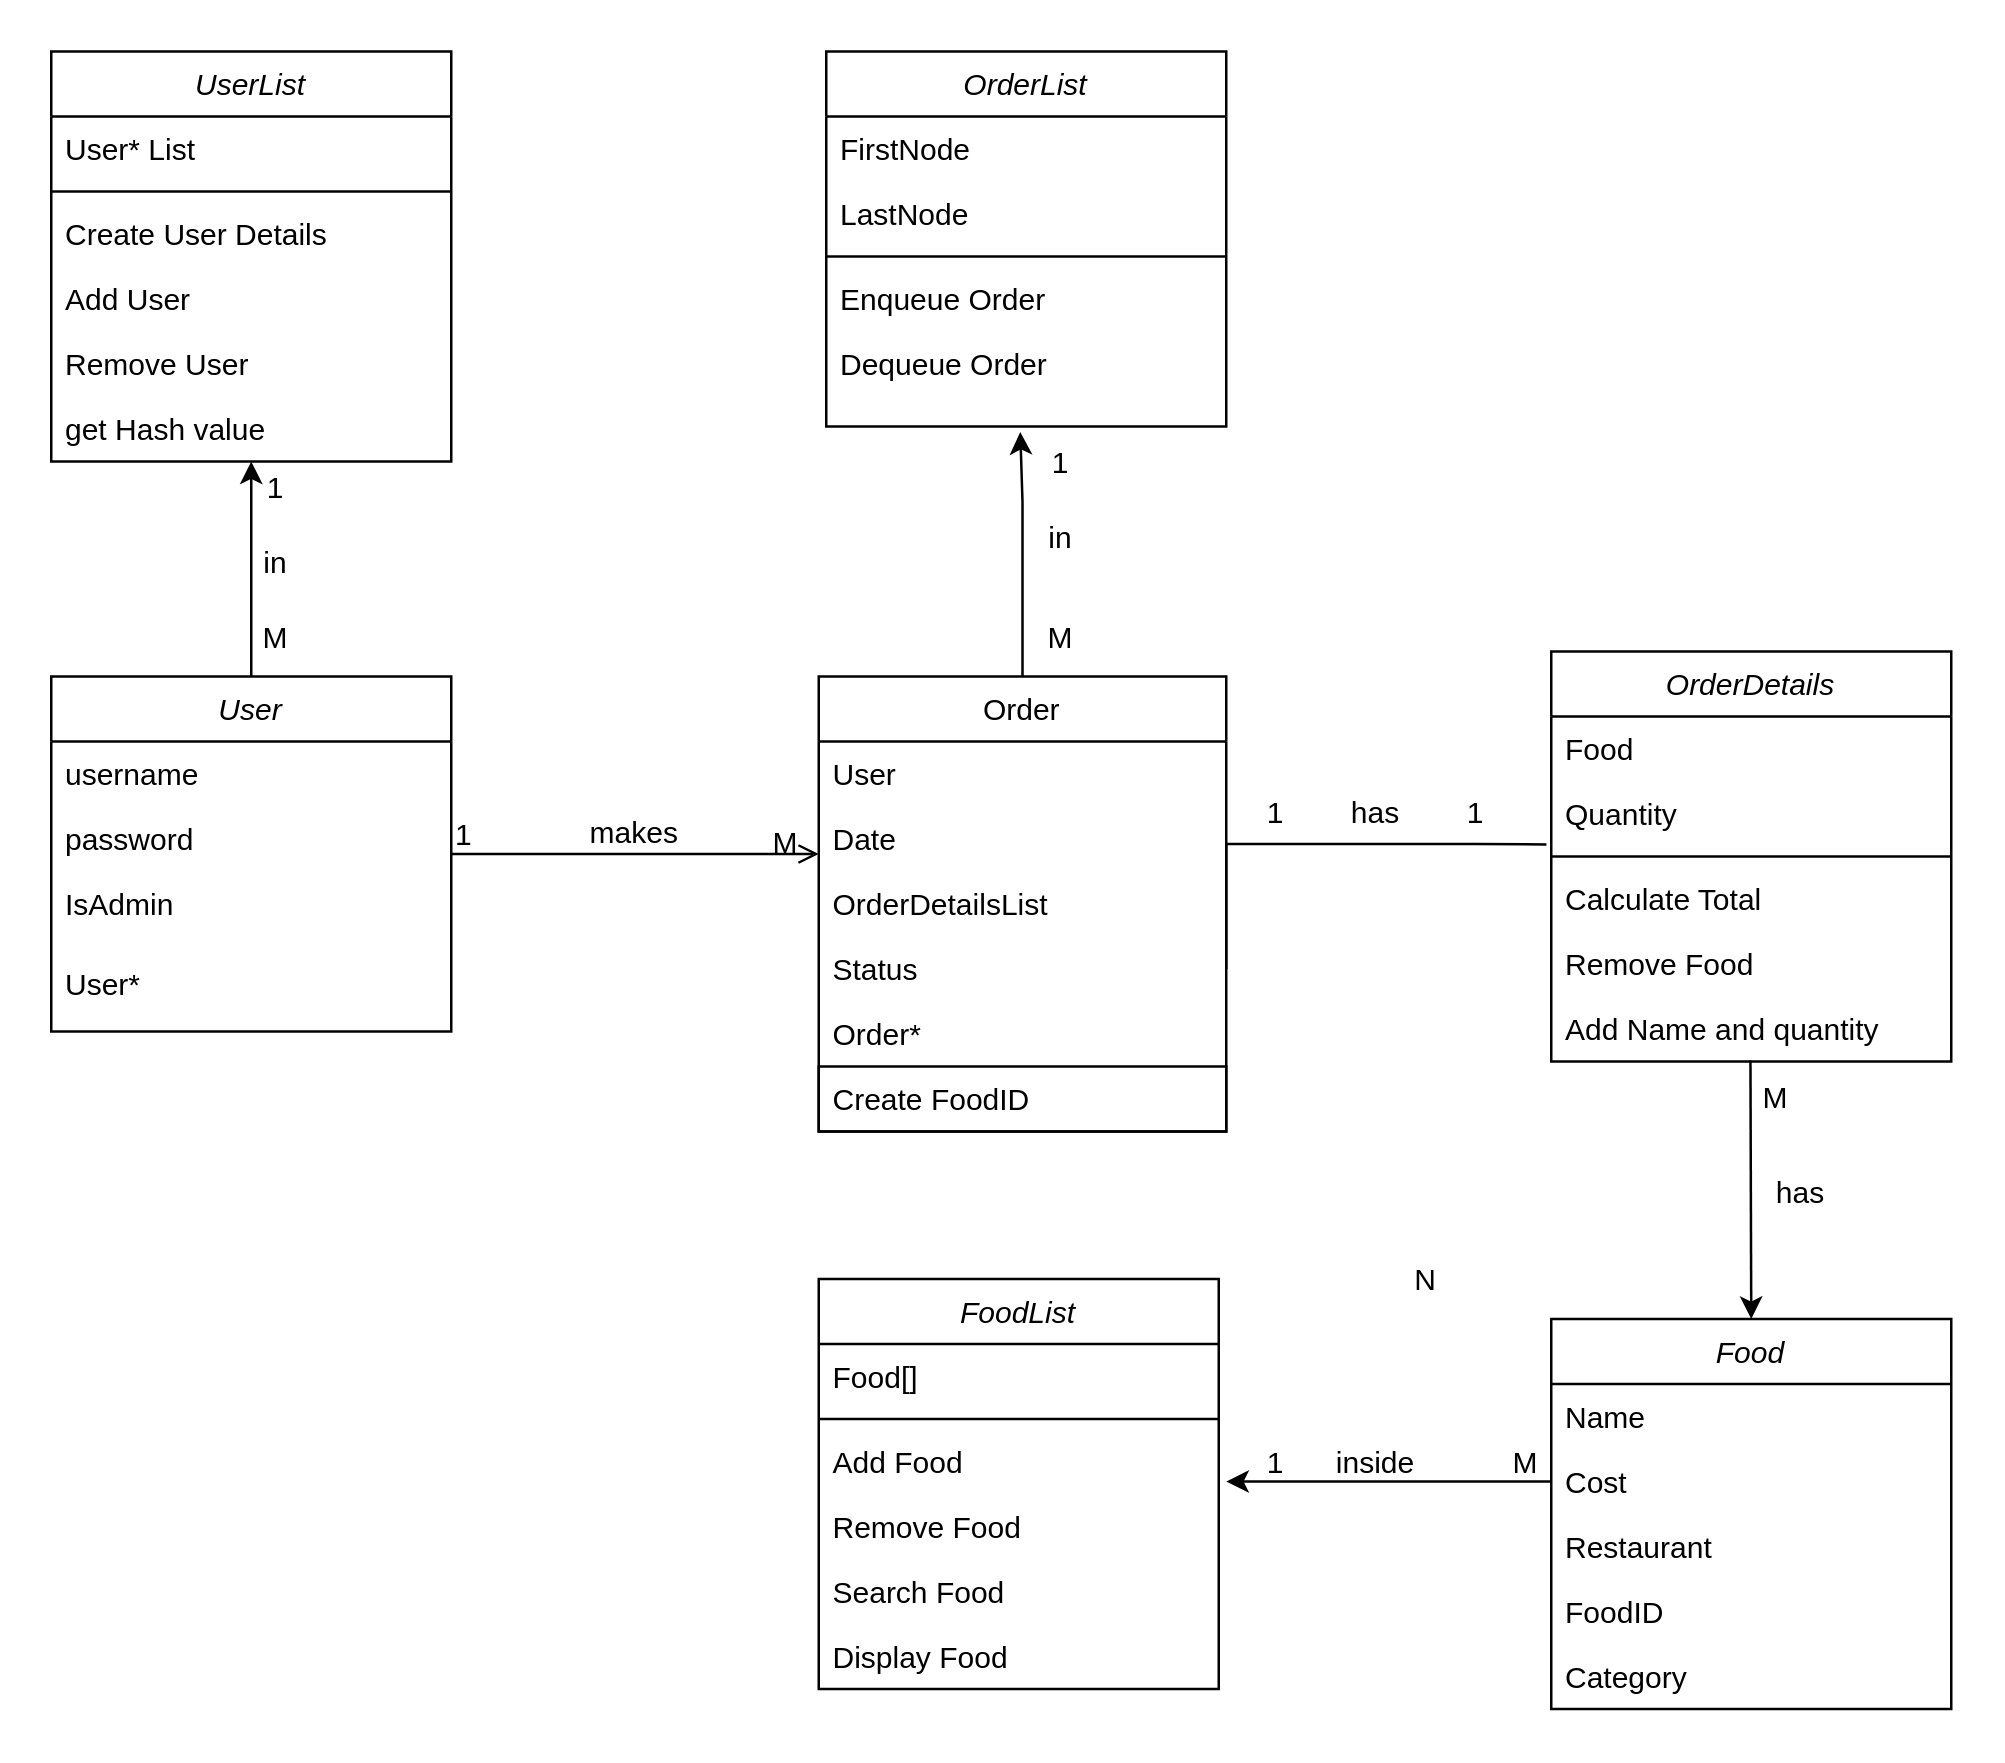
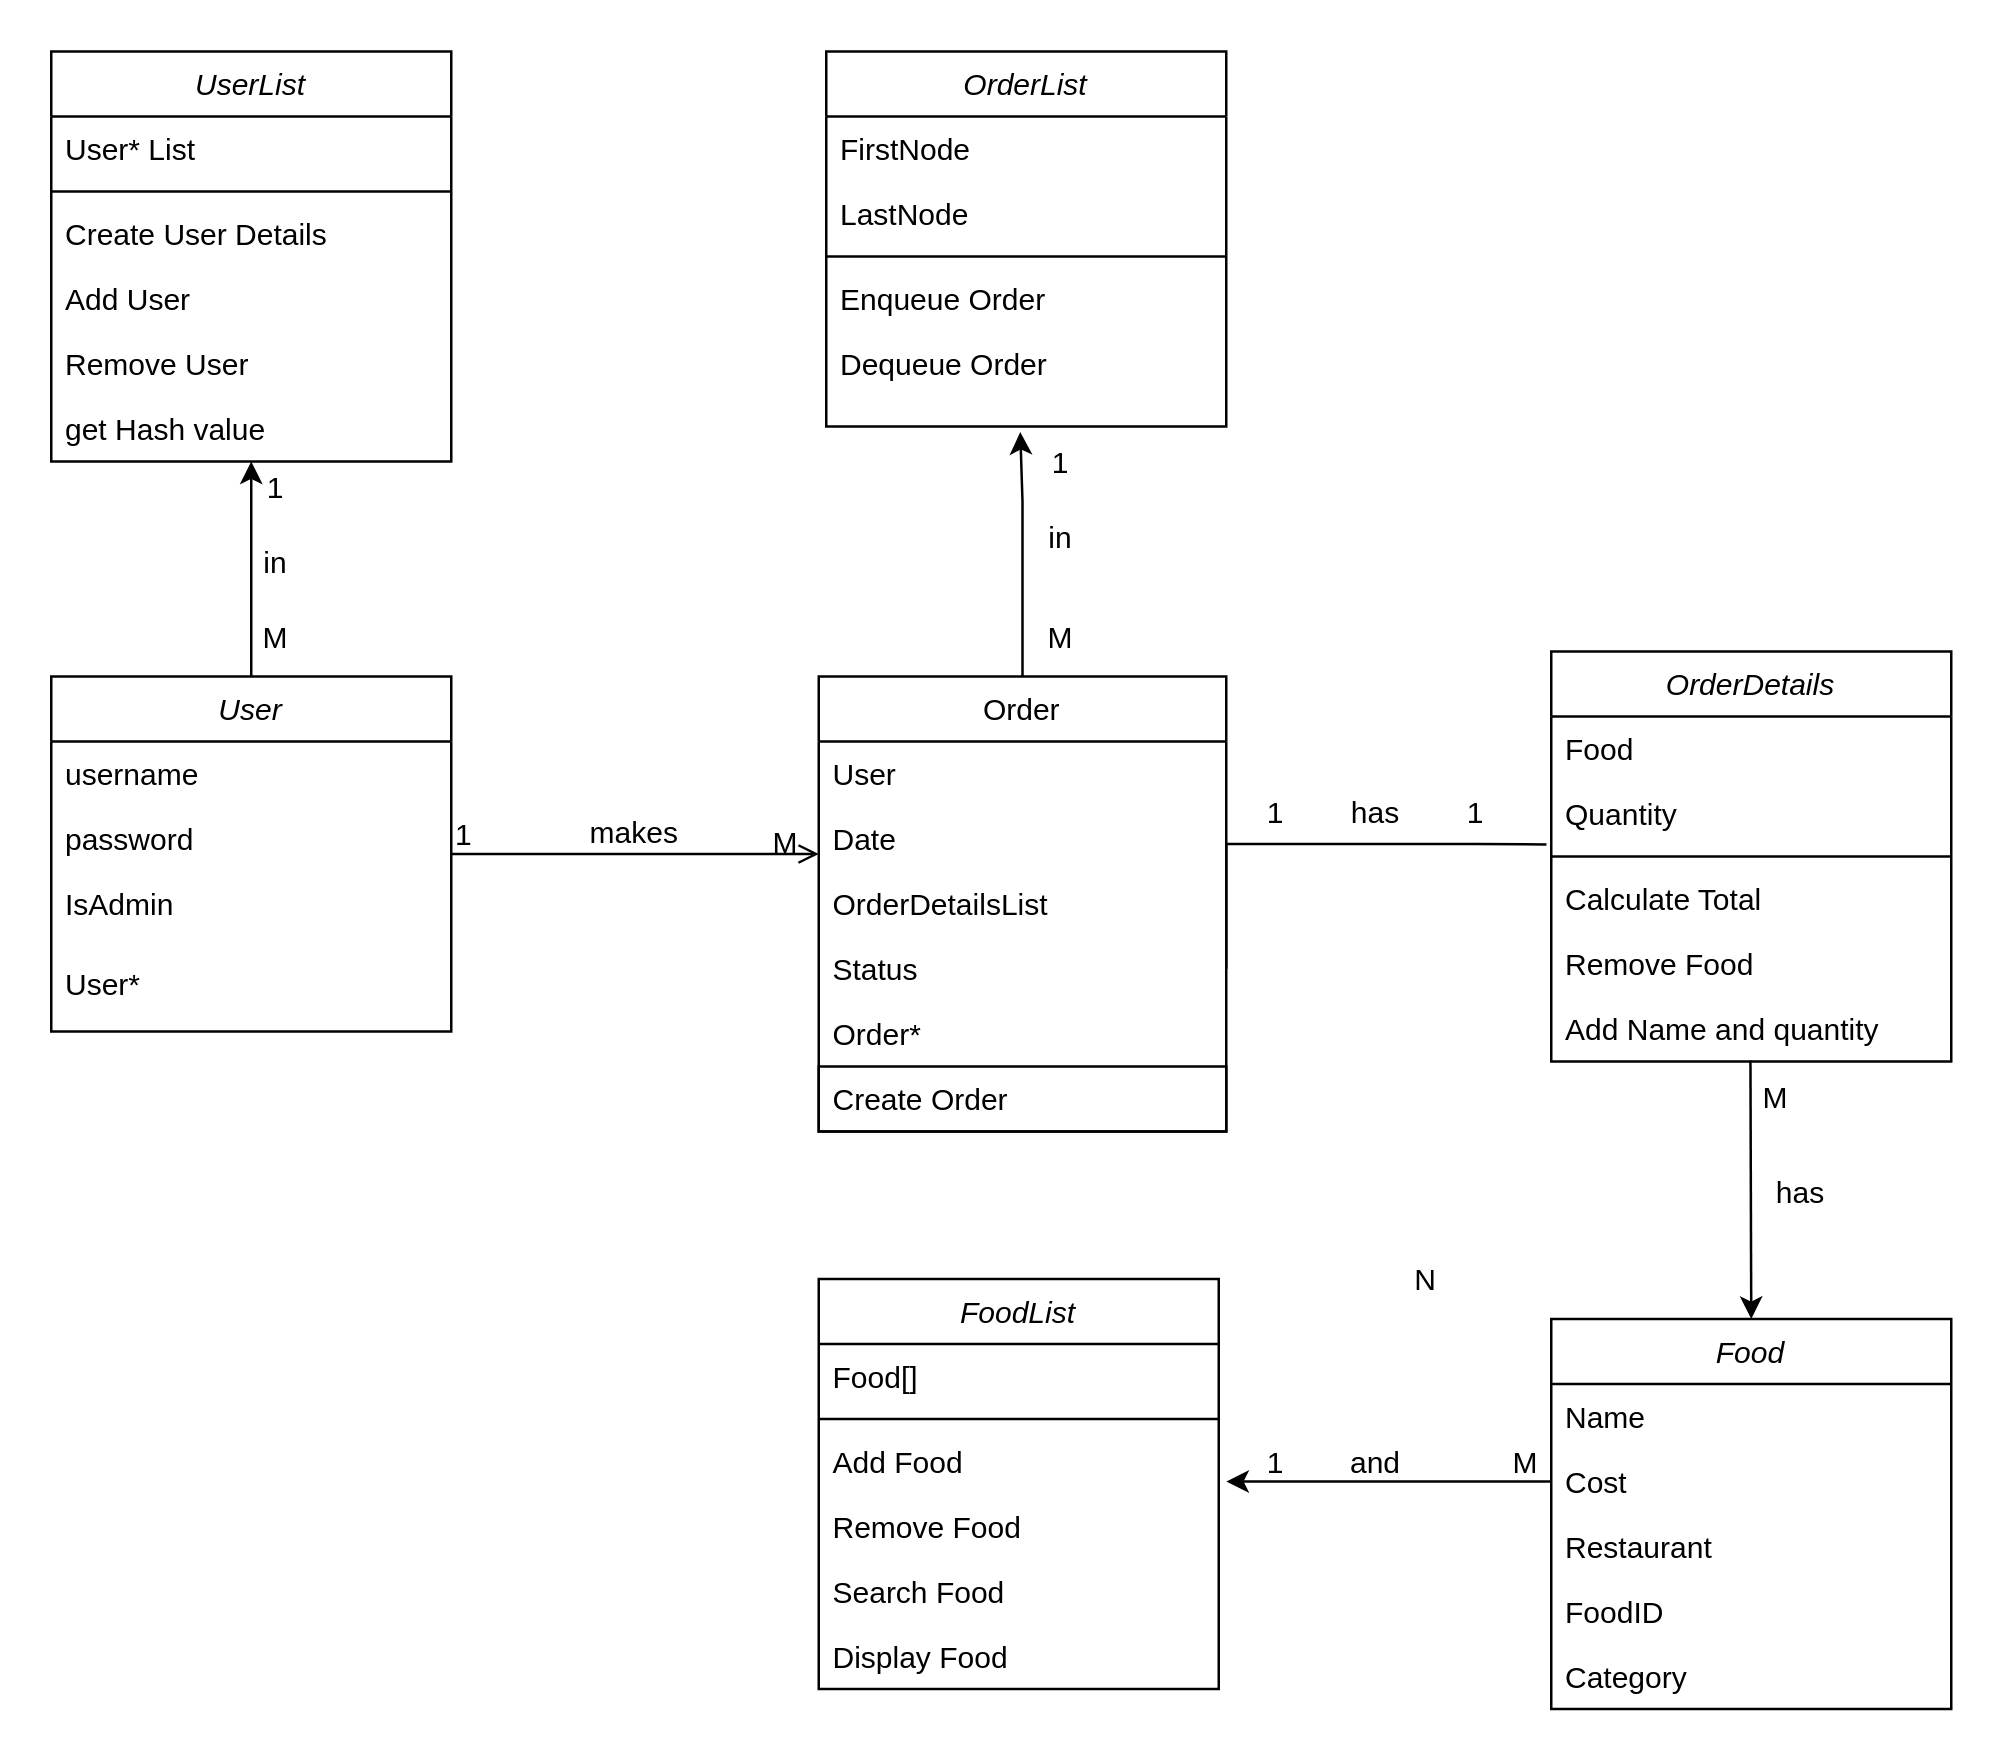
(938, 1100) -> (929, 1100)
(1376, 1464) -> (1376, 1464)
